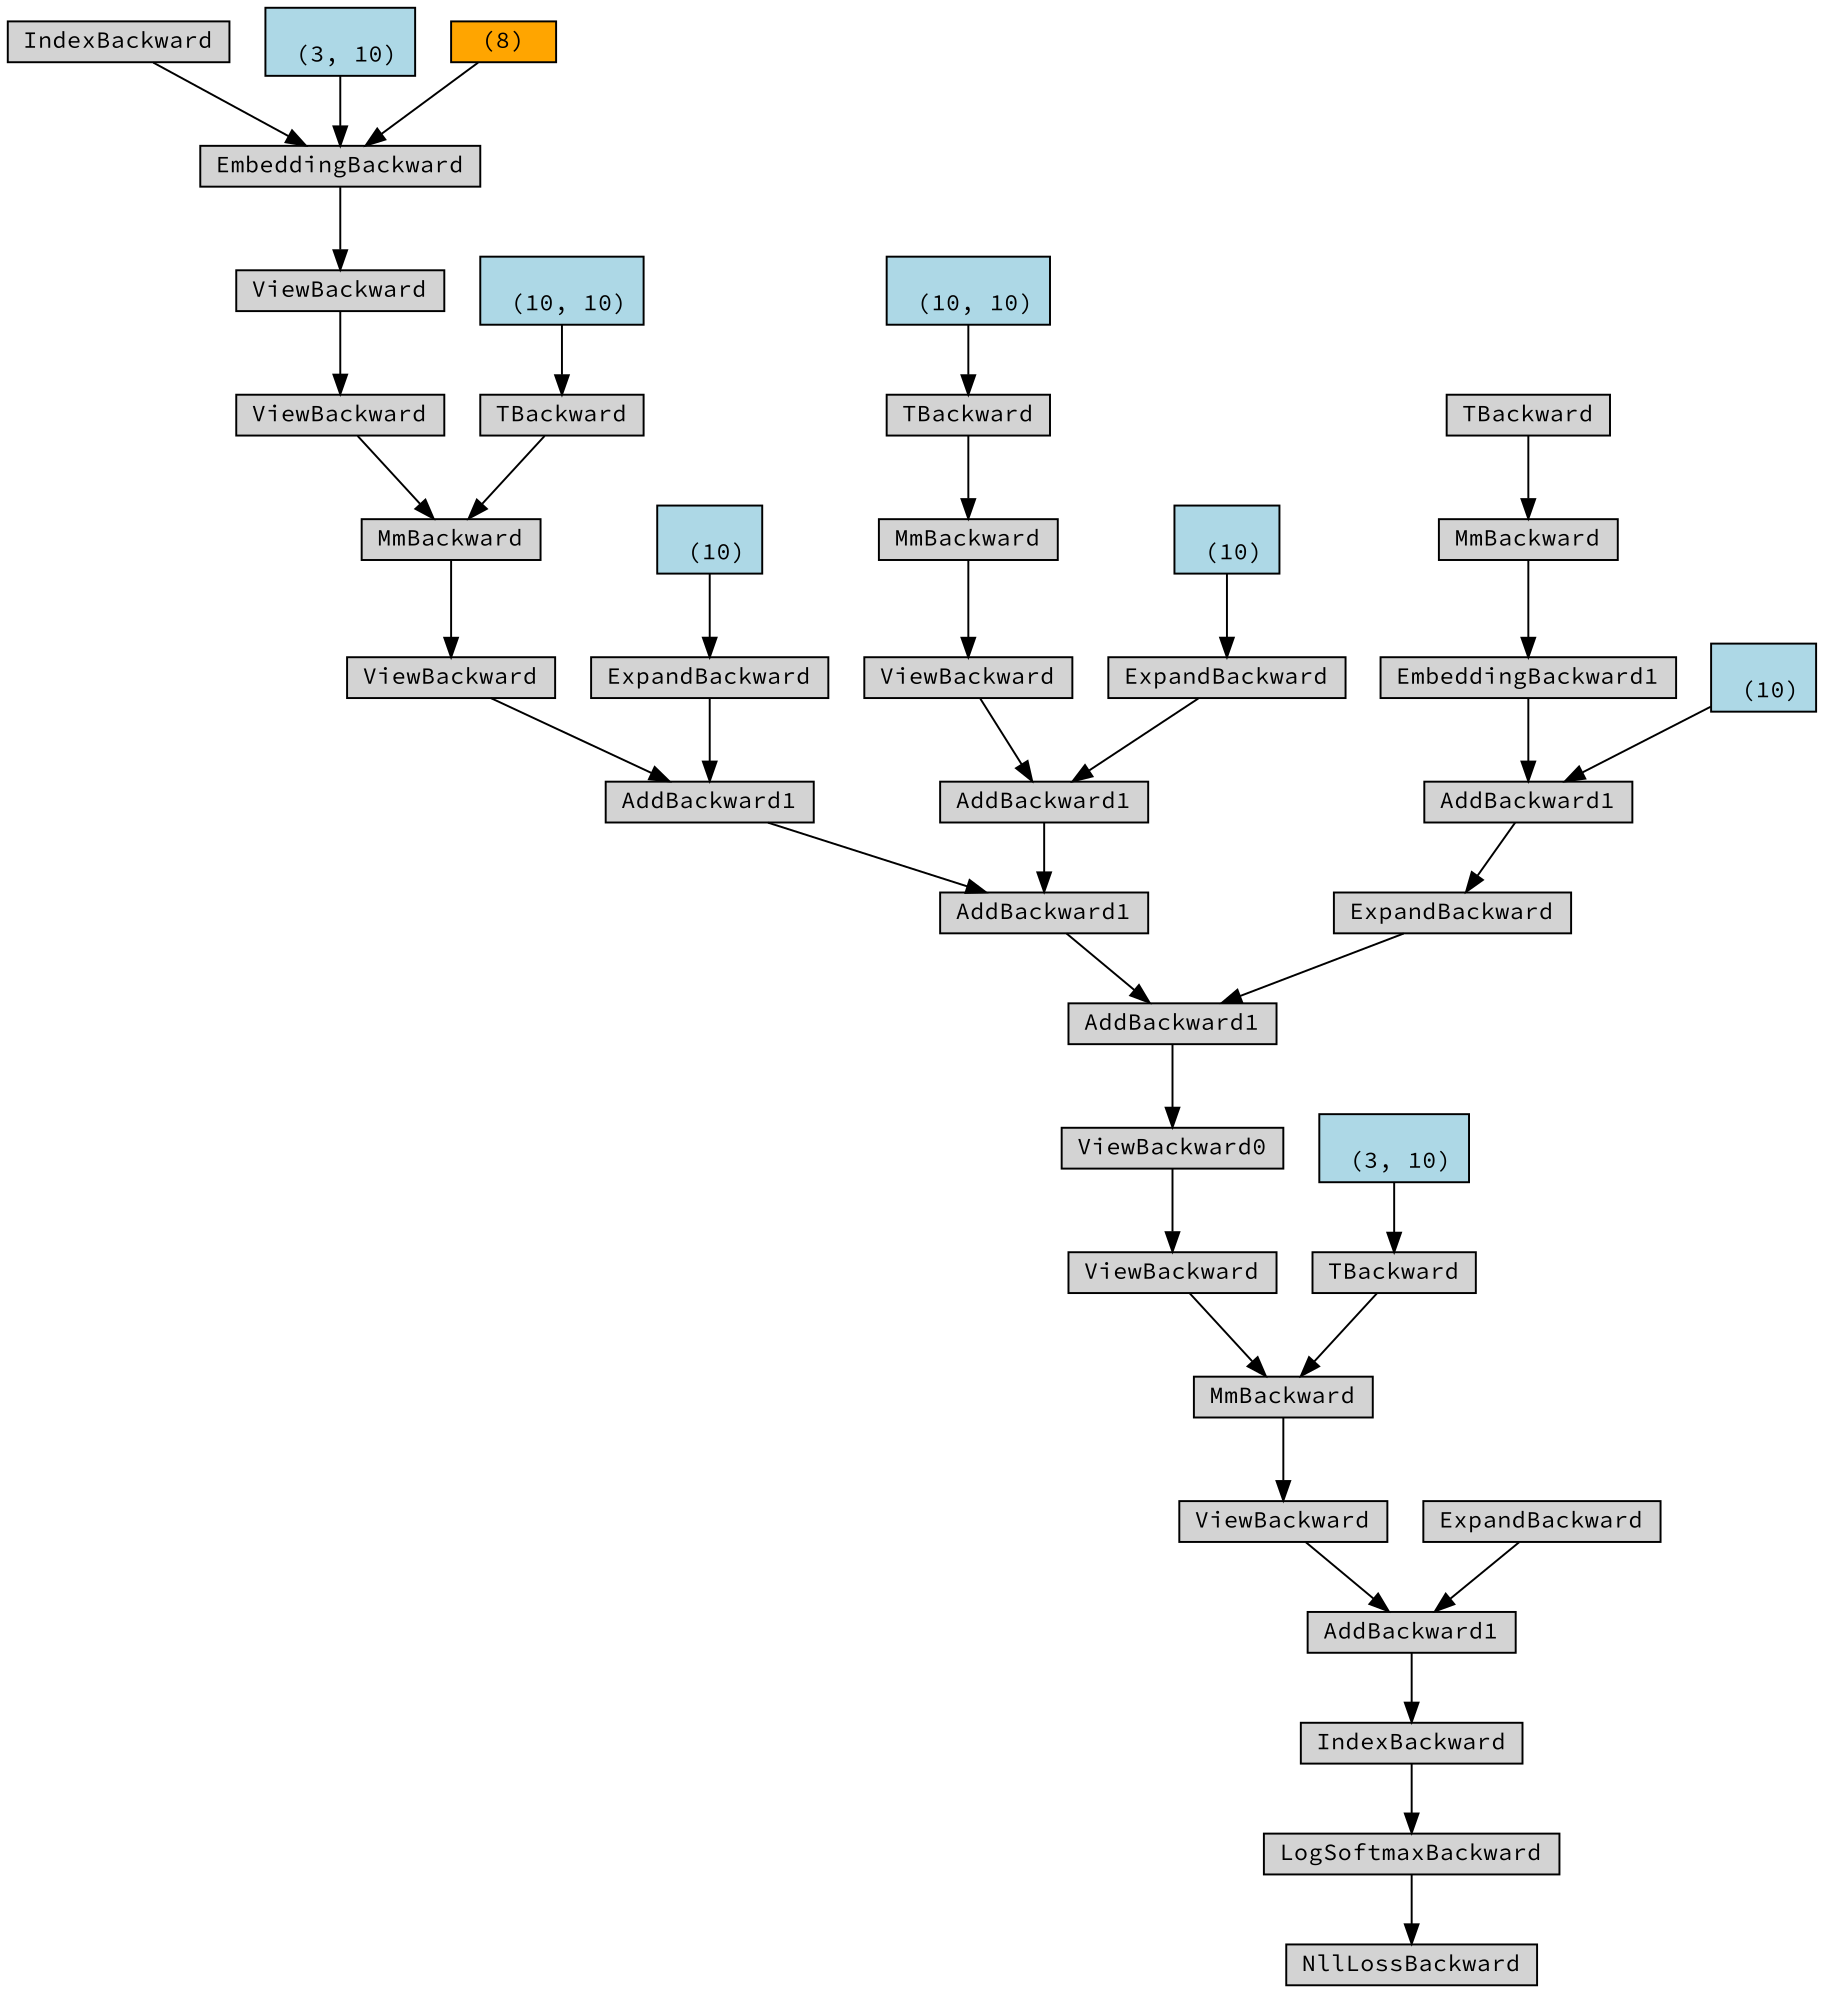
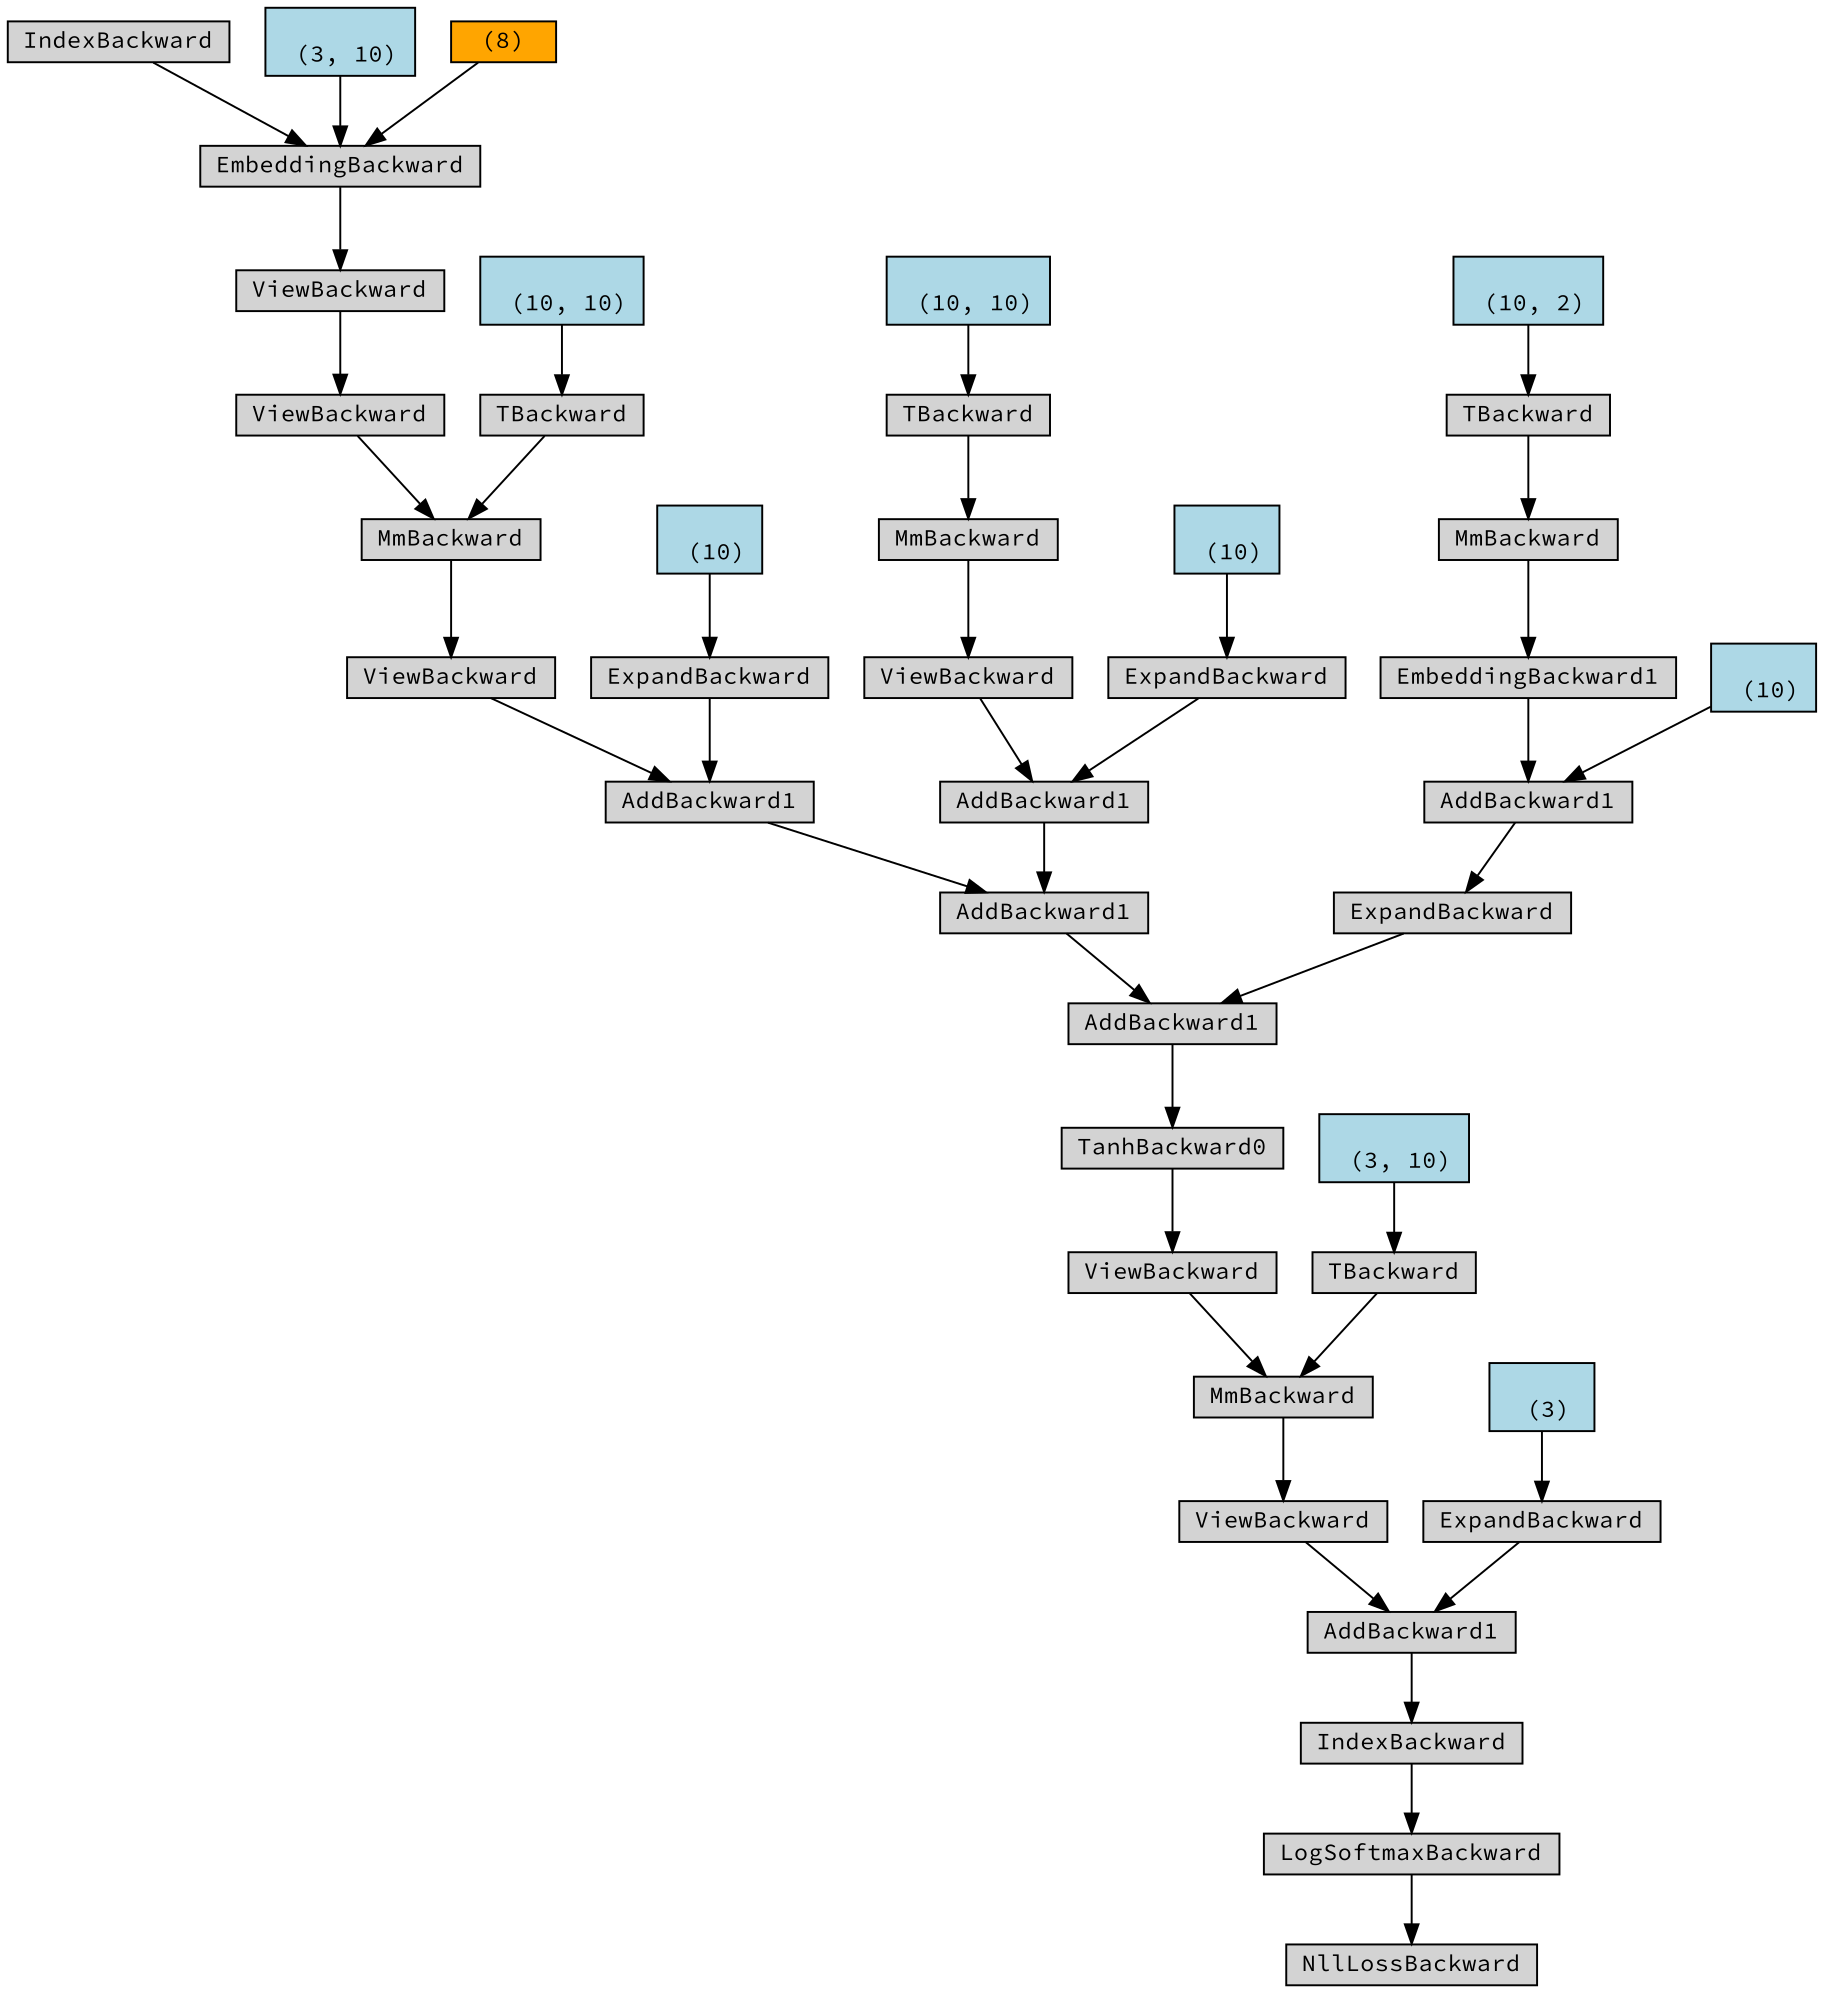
none -> (1528, 291)
(1172, 1148) -> (1172, 1148)
none -> (1542, 1397)
